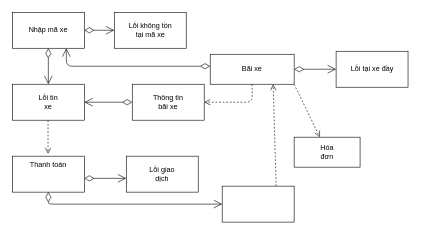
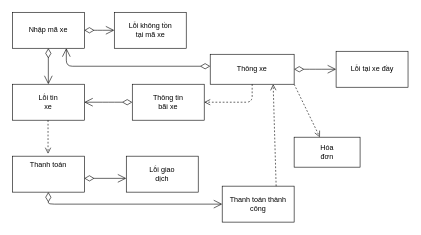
(252, 69) -> (252, 69)
none -> (258, 204)
